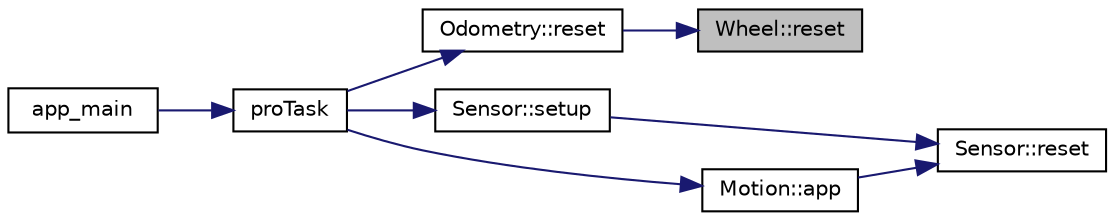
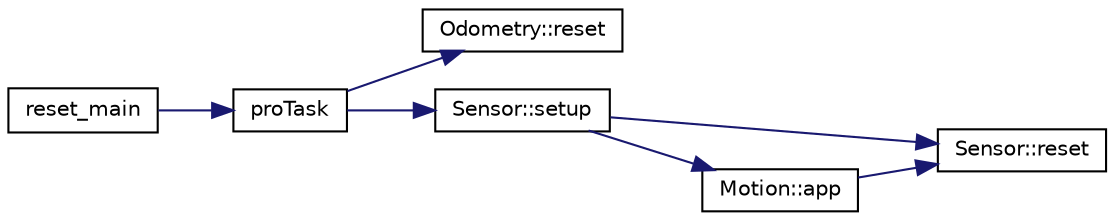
(780, 30) -> none
(83, 110) -> (83, 110)
(512, 166) -> (641, 147)
